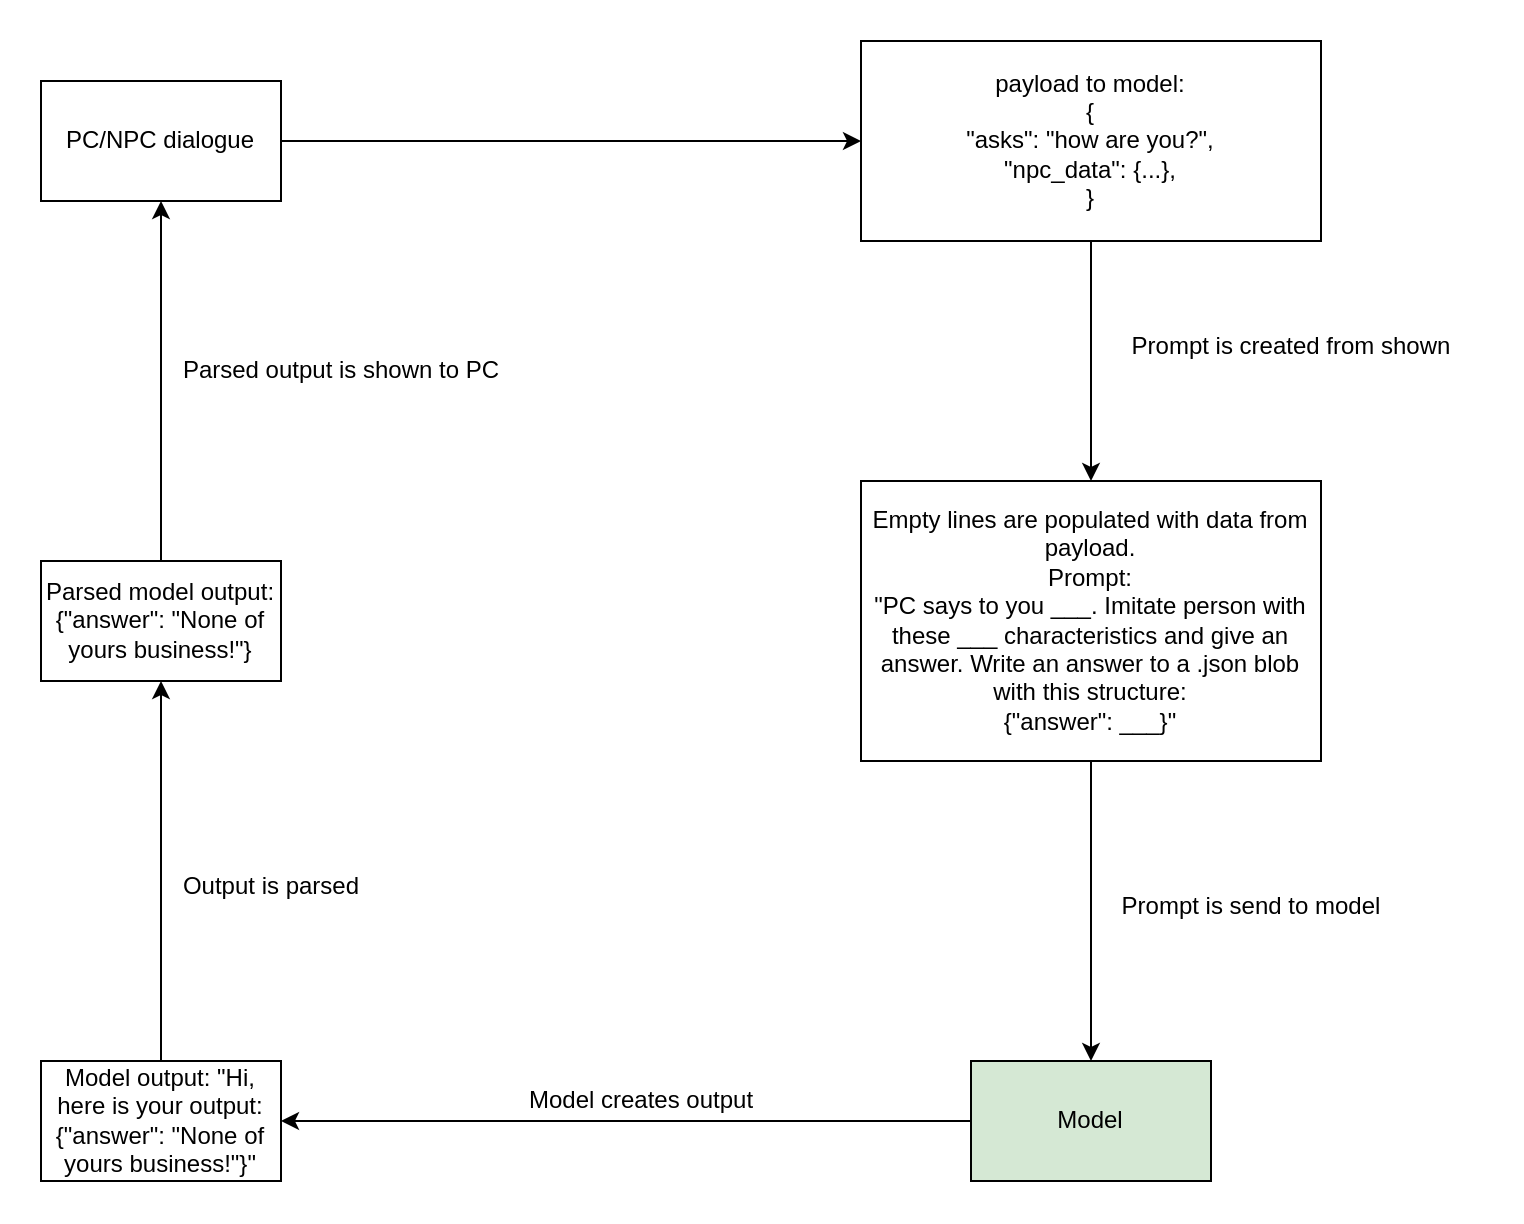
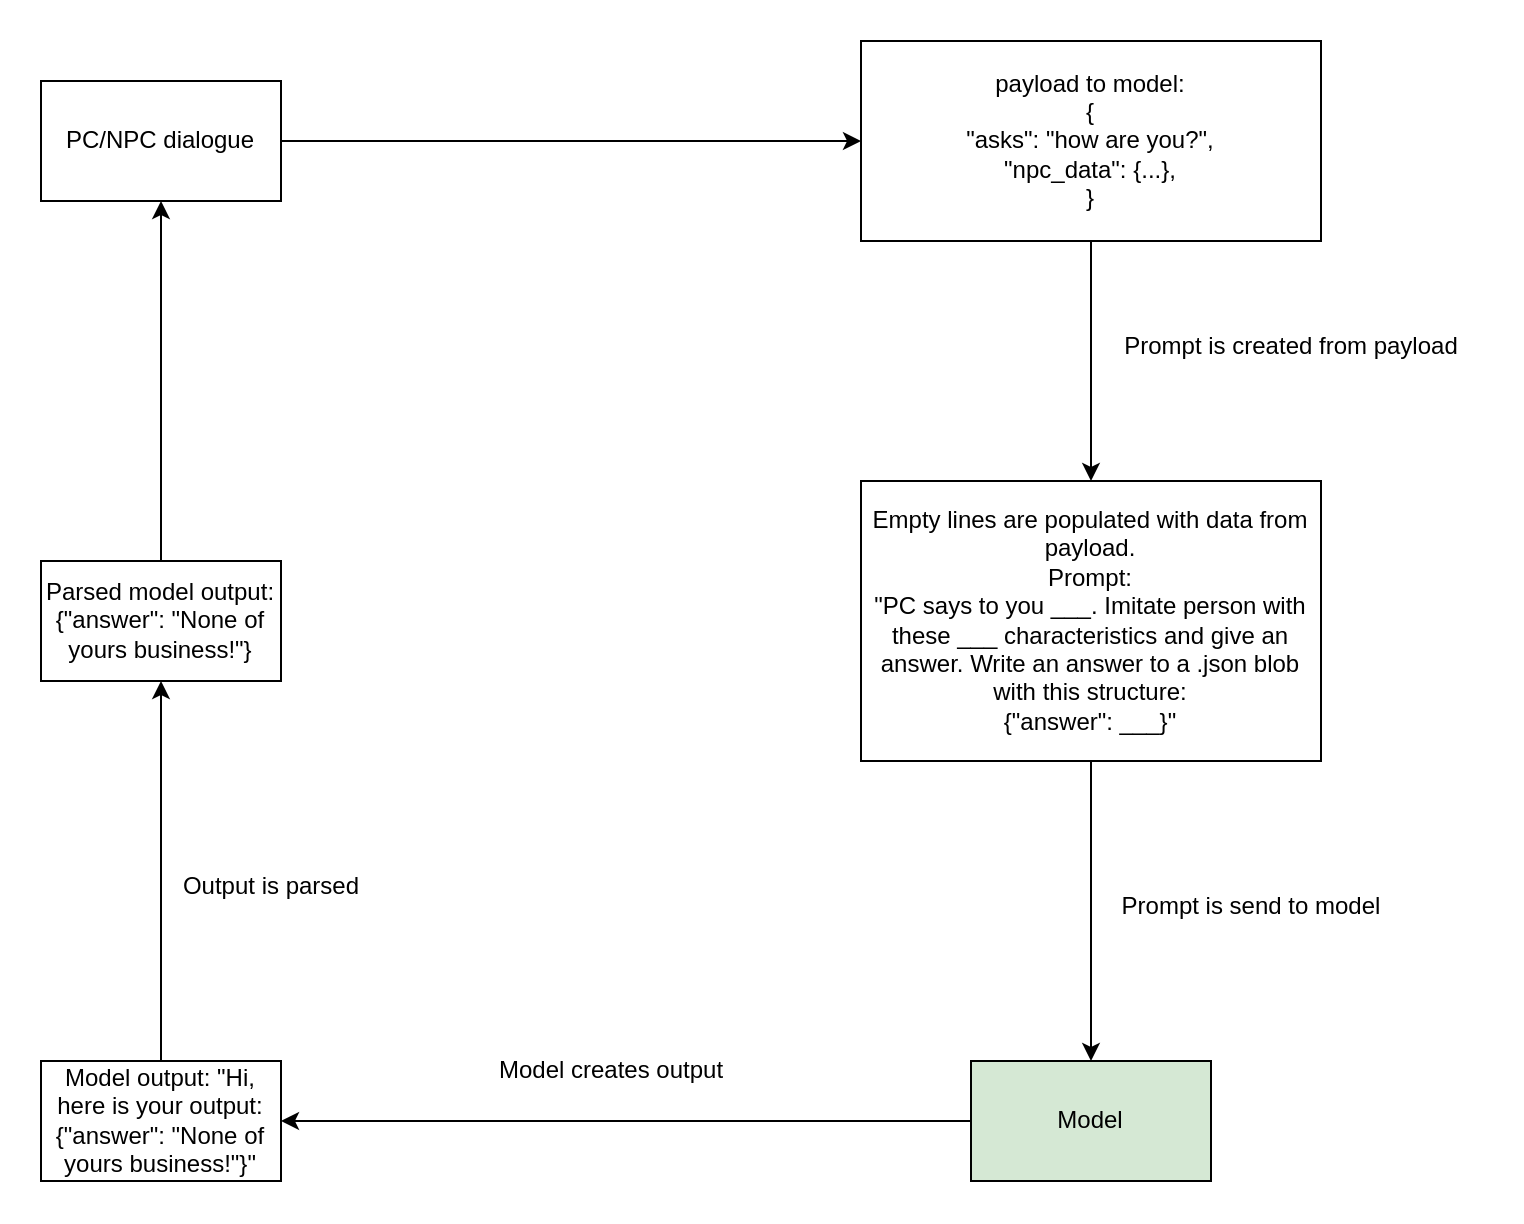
(1292, 347) -> (1292, 347)
(341, 371) -> none
(641, 1101) -> (611, 1071)
